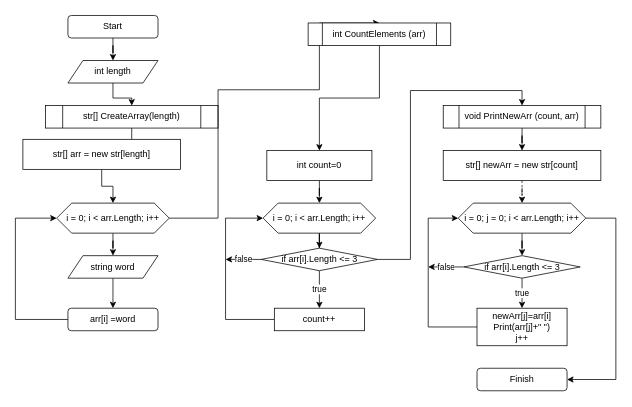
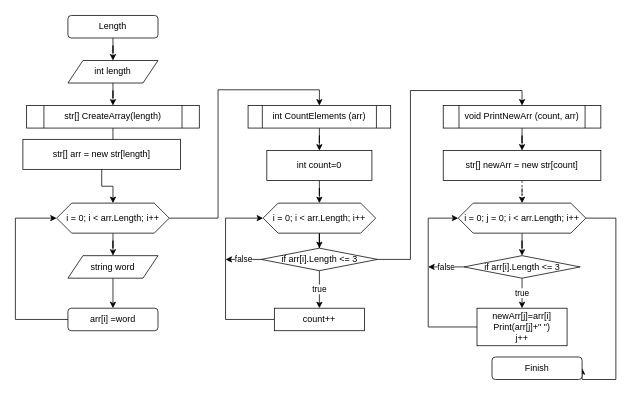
(113, 27) -> (113, 27)
(379, 34) -> (319, 117)
(132, 117) -> (113, 117)
(522, 379) -> (537, 368)
